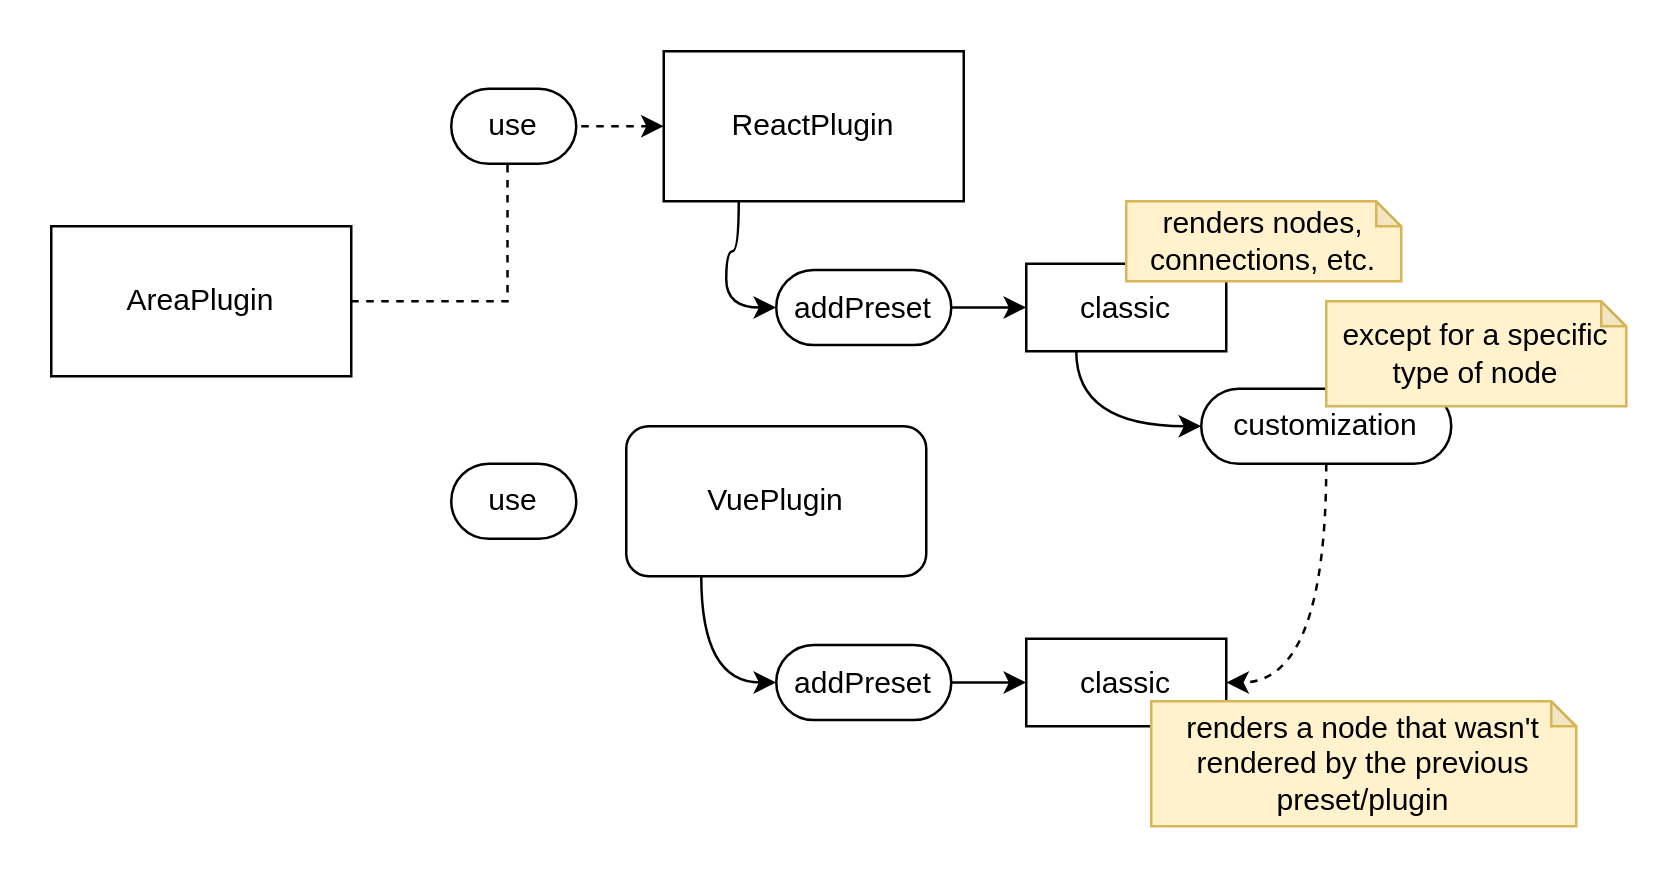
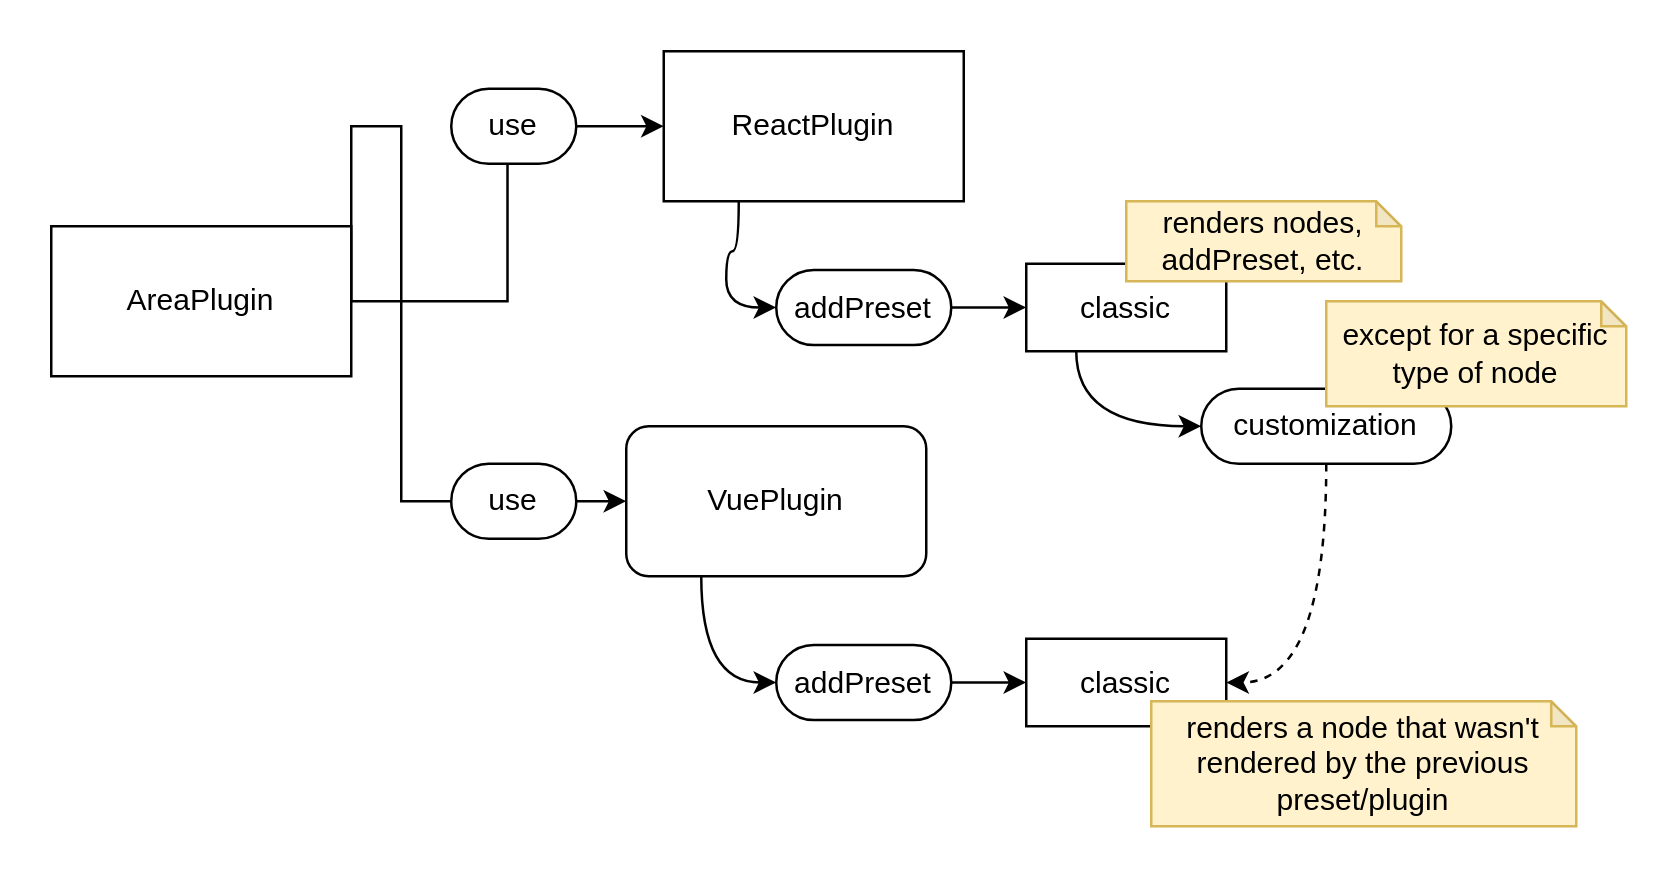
none -> (401, 136)
(1264, 241) -> (1264, 241)
(508, 286) -> (508, 286)
